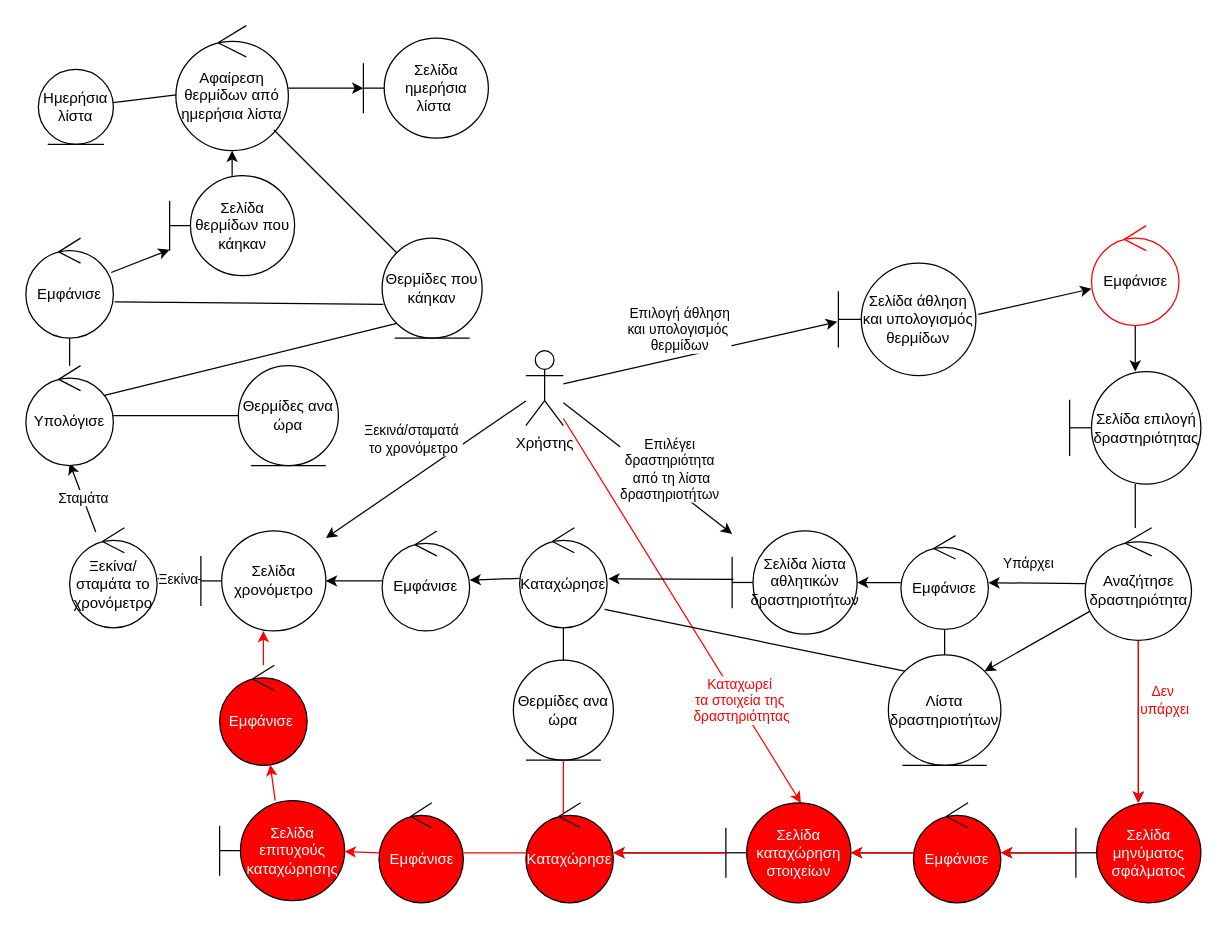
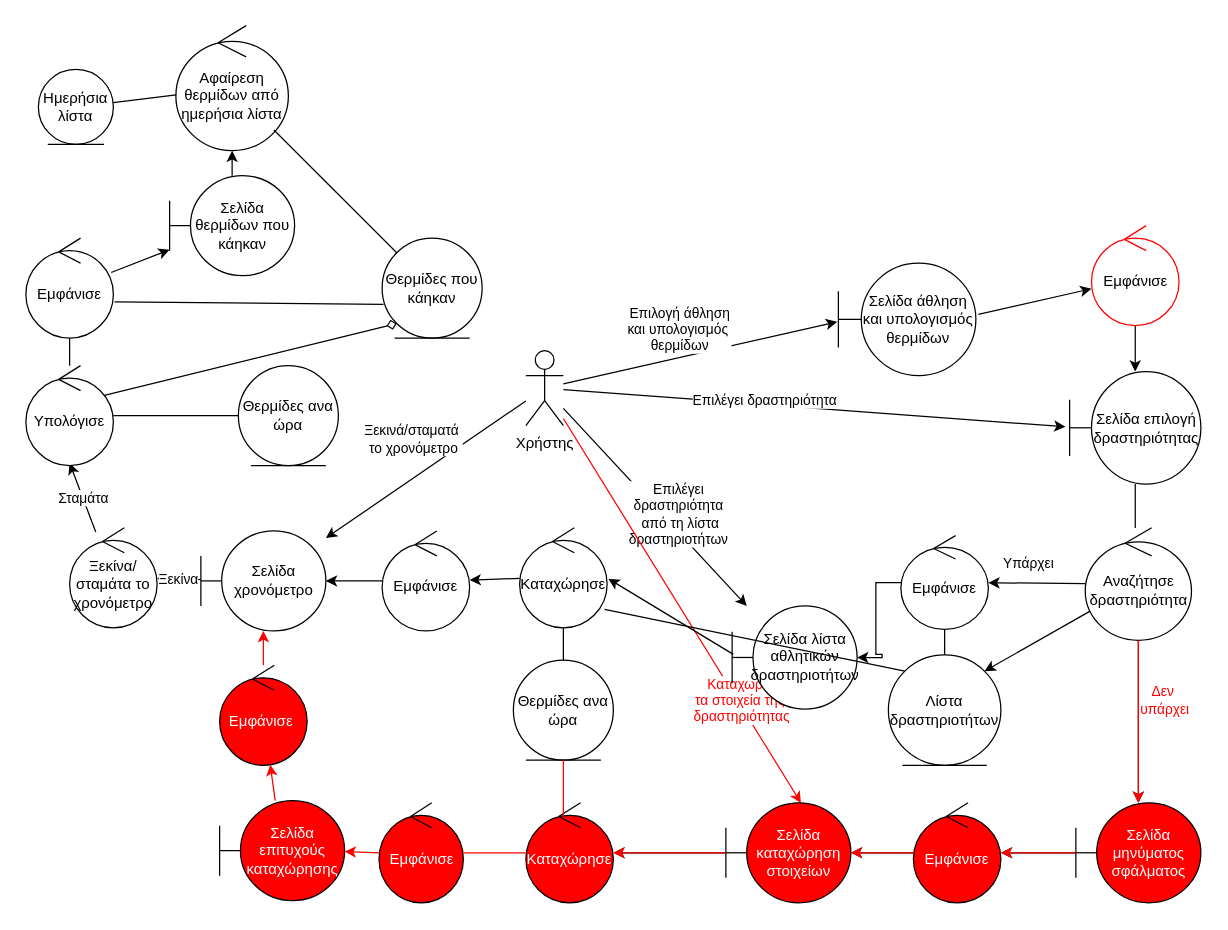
(321, 88) -> none
(426, 88) -> none
(391, 325) -> (386, 326)
none -> (938, 417)
(794, 582) -> (794, 657)
